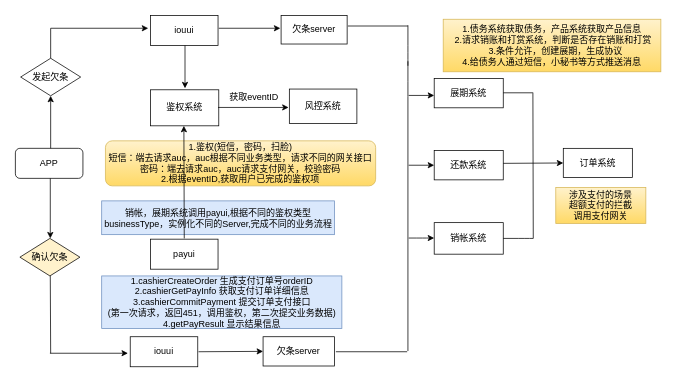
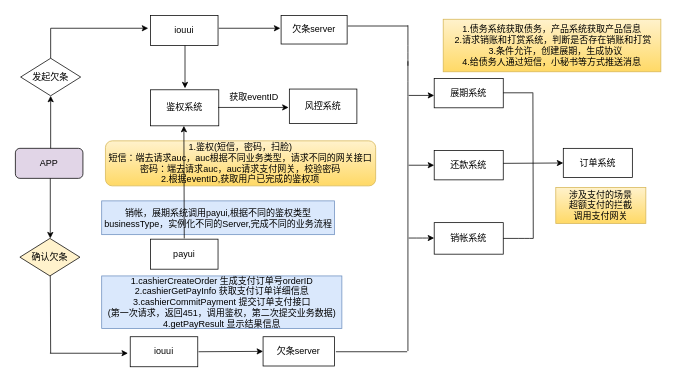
(49, 163) -> (49, 163)
